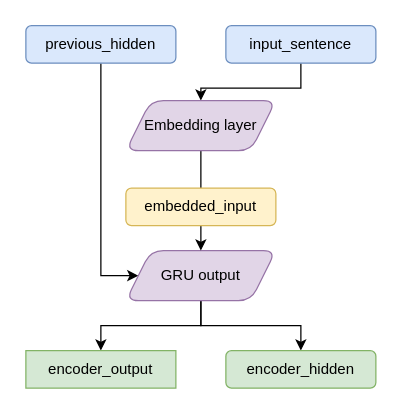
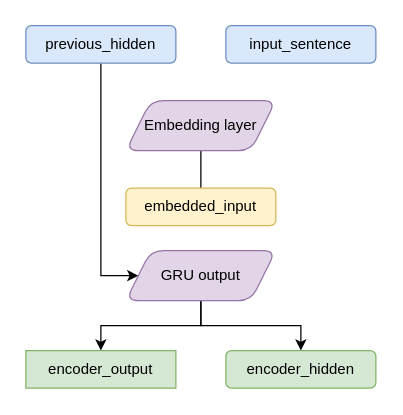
(262, 88) -> none
(201, 234) -> none
